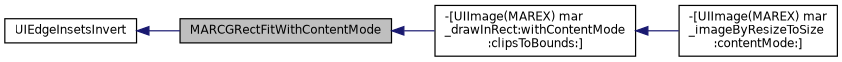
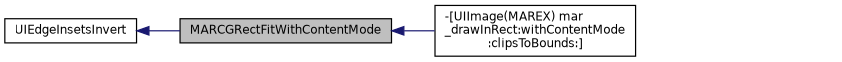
(758, 31) -> none
